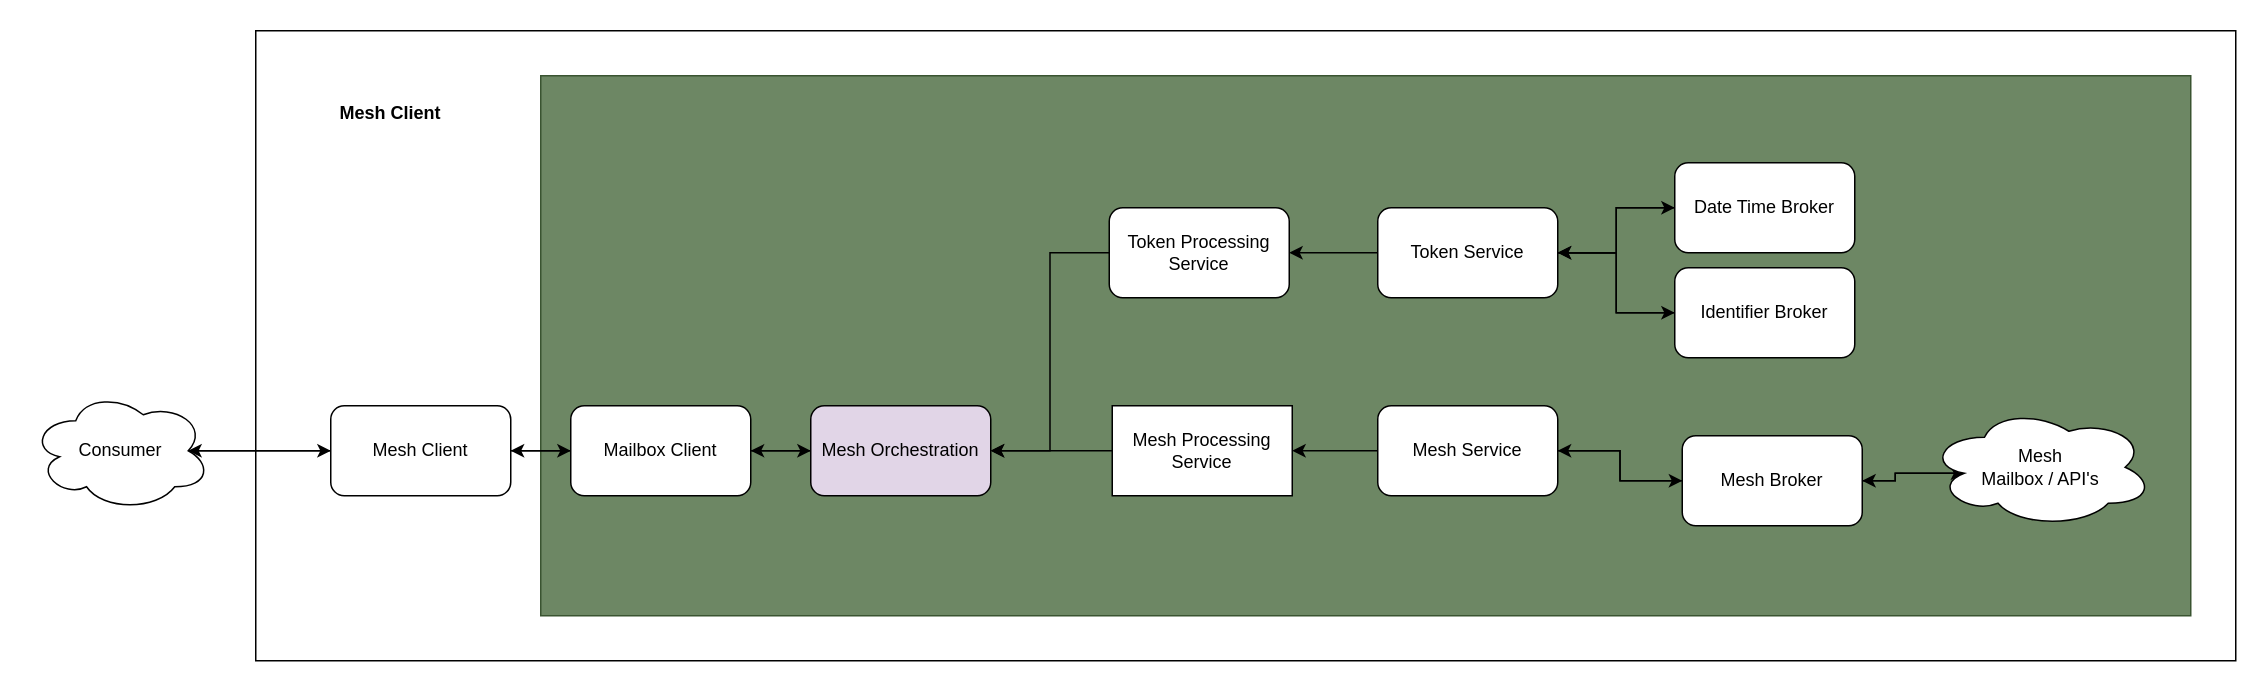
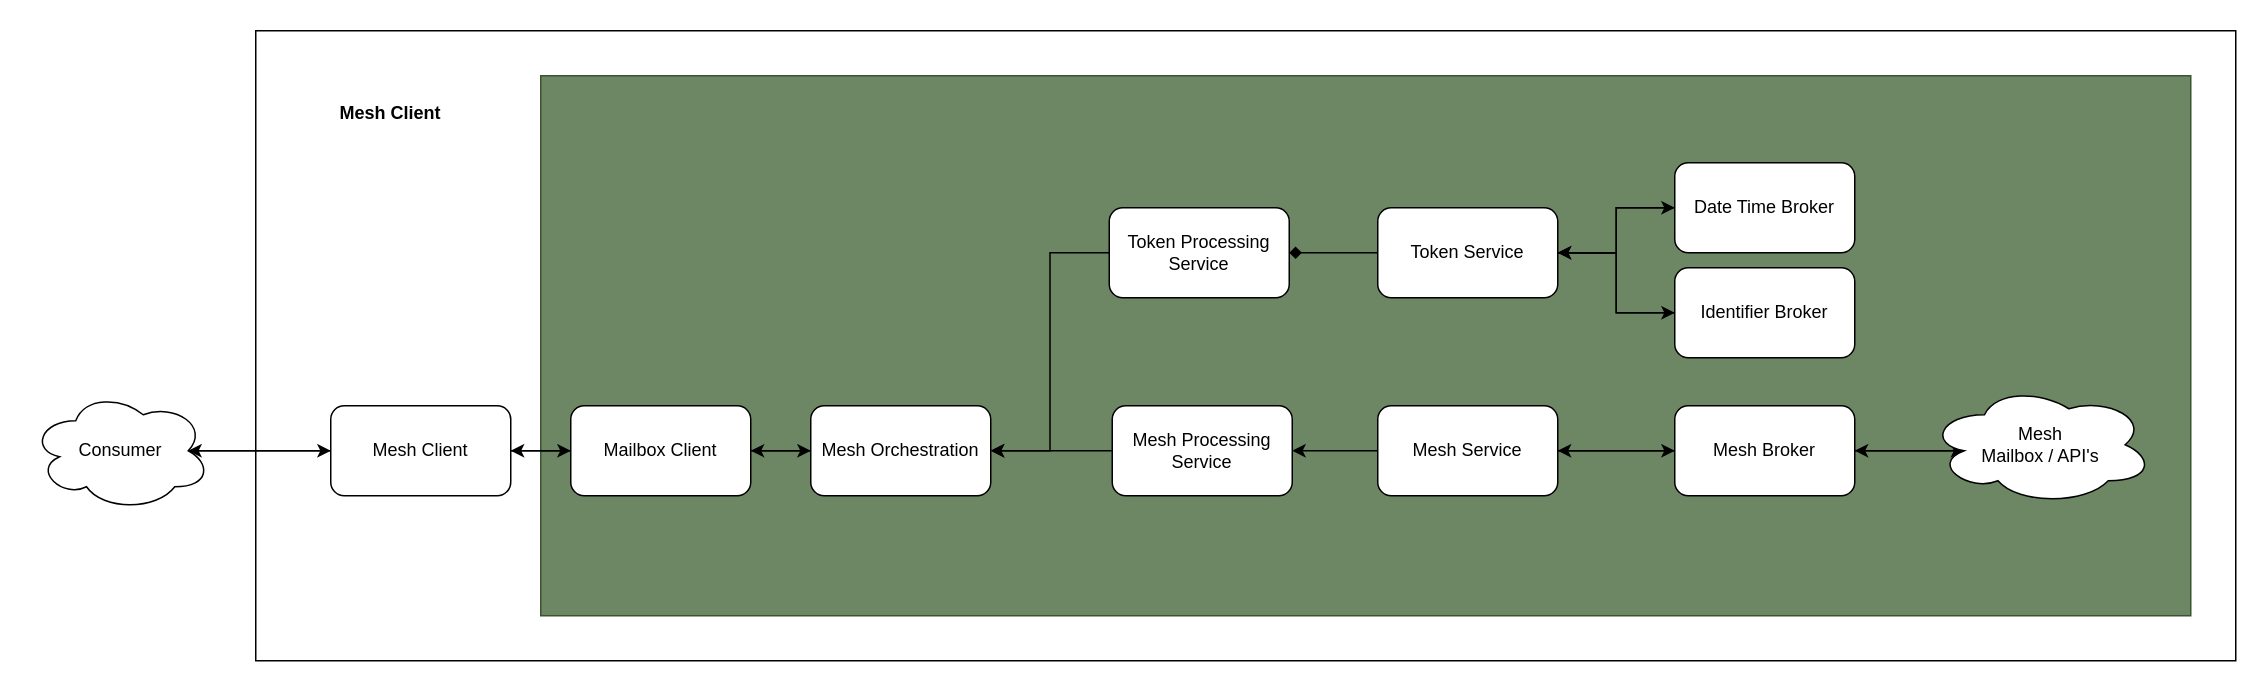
(1301, 253) -> (1302, 253)
(901, 451) -> (901, 451)
(1202, 451) -> (1202, 451)
(2041, 467) -> (2041, 445)
(1772, 481) -> (1765, 451)
